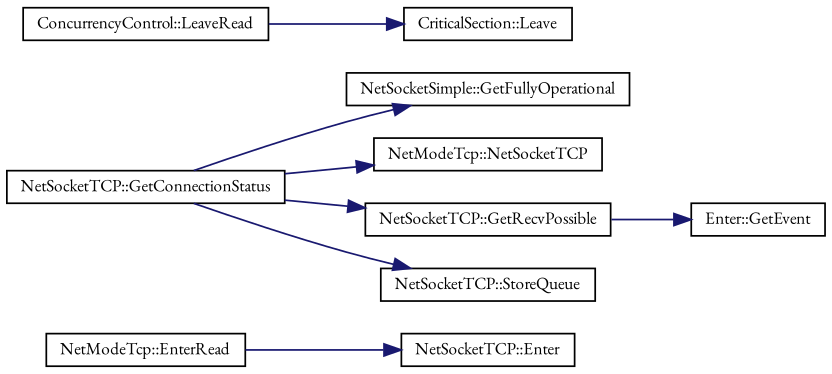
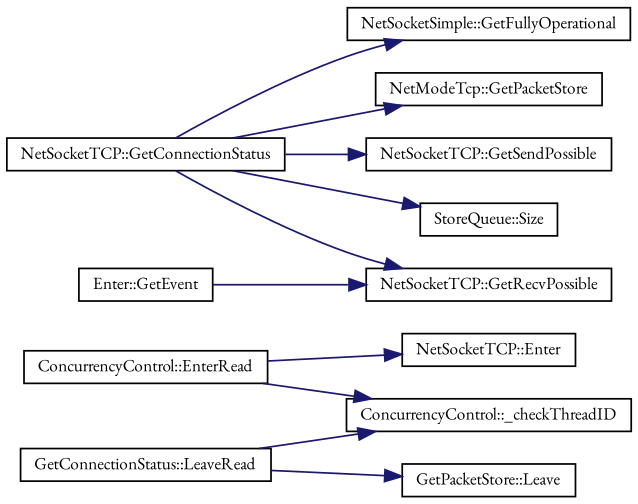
(146, 24) -> (146, 465)
(488, 24) -> (489, 480)
(488, 154) -> (489, 89)
none -> (489, 220)
(642, 220) -> (281, 285)
(488, 285) -> (489, 154)
(146, 350) -> (146, 367)
none -> (489, 415)
